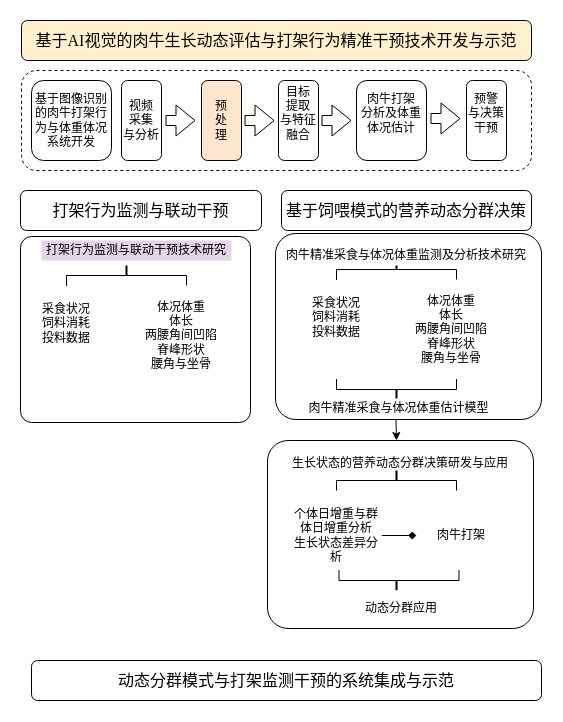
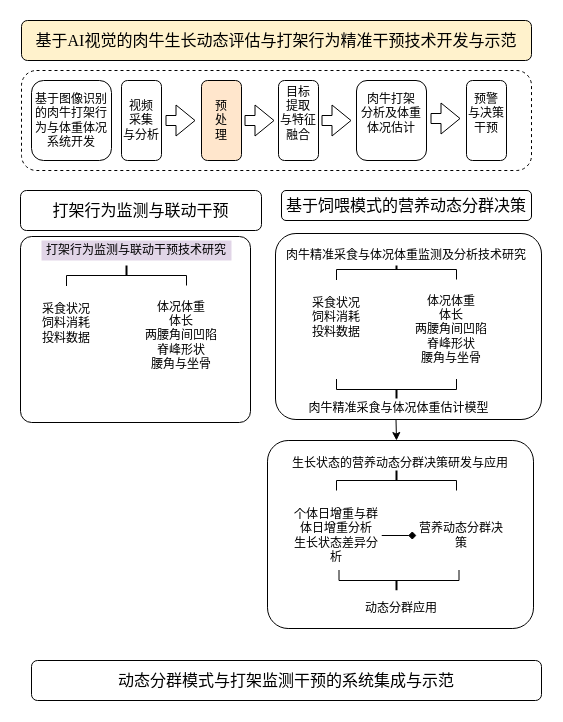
(407, 211) -> (407, 206)
(462, 536) -> (462, 536)
